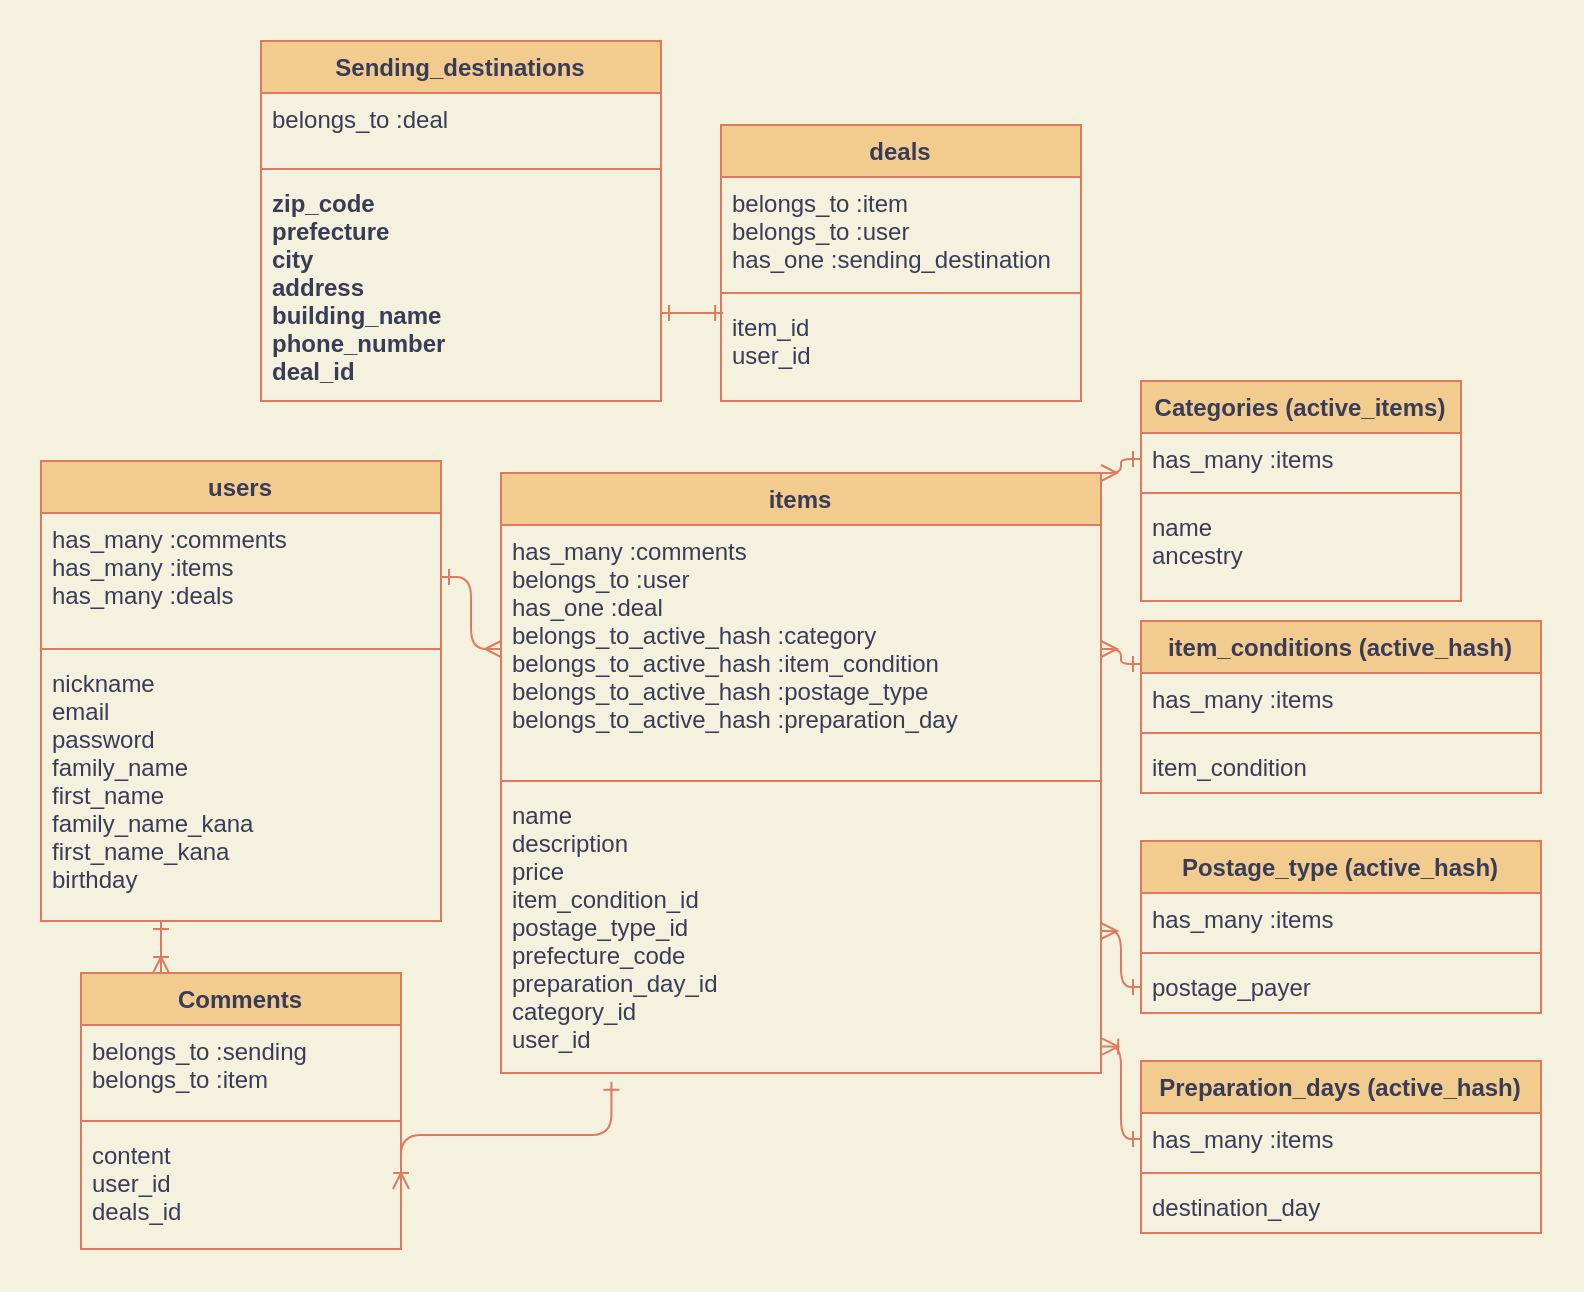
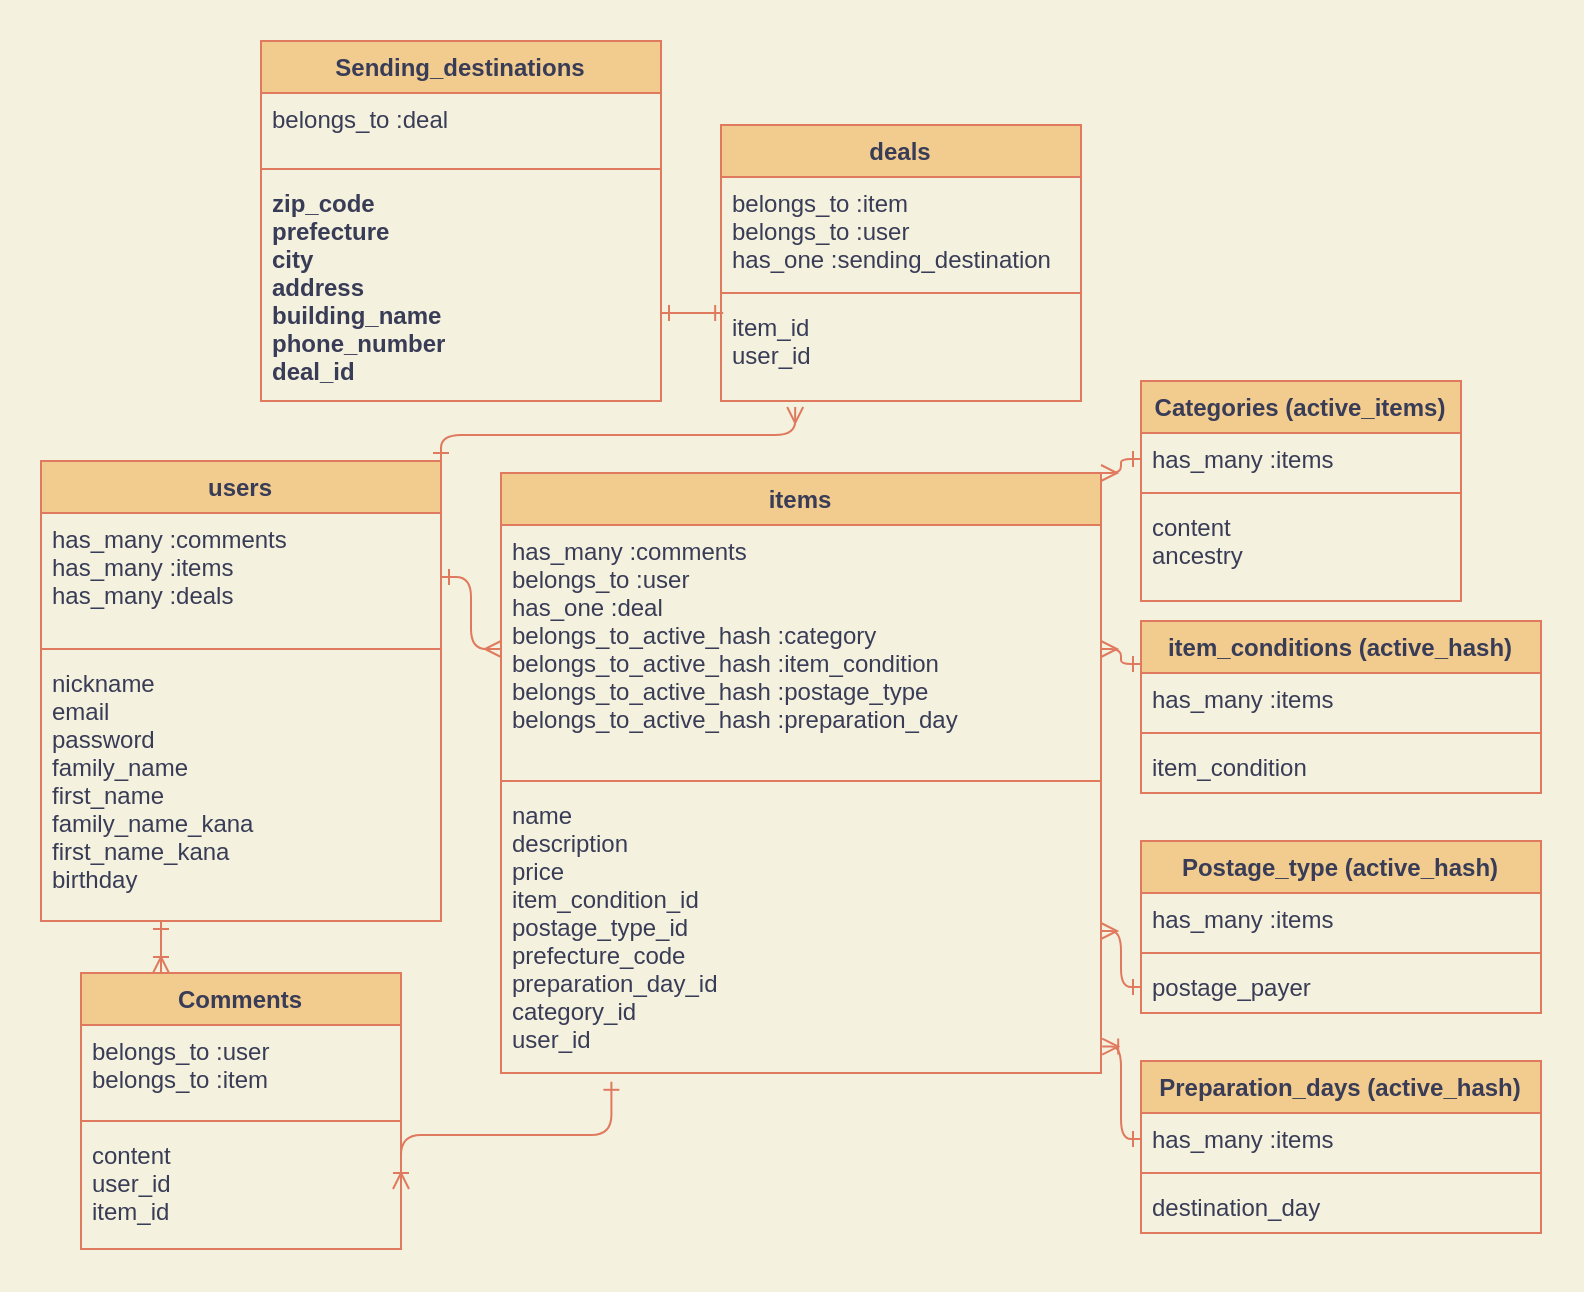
none -> (618, 435)
(1179, 528) -> (1199, 528)
(207, 1052) -> (190, 1052)
(139, 1156) -> (139, 1156)
